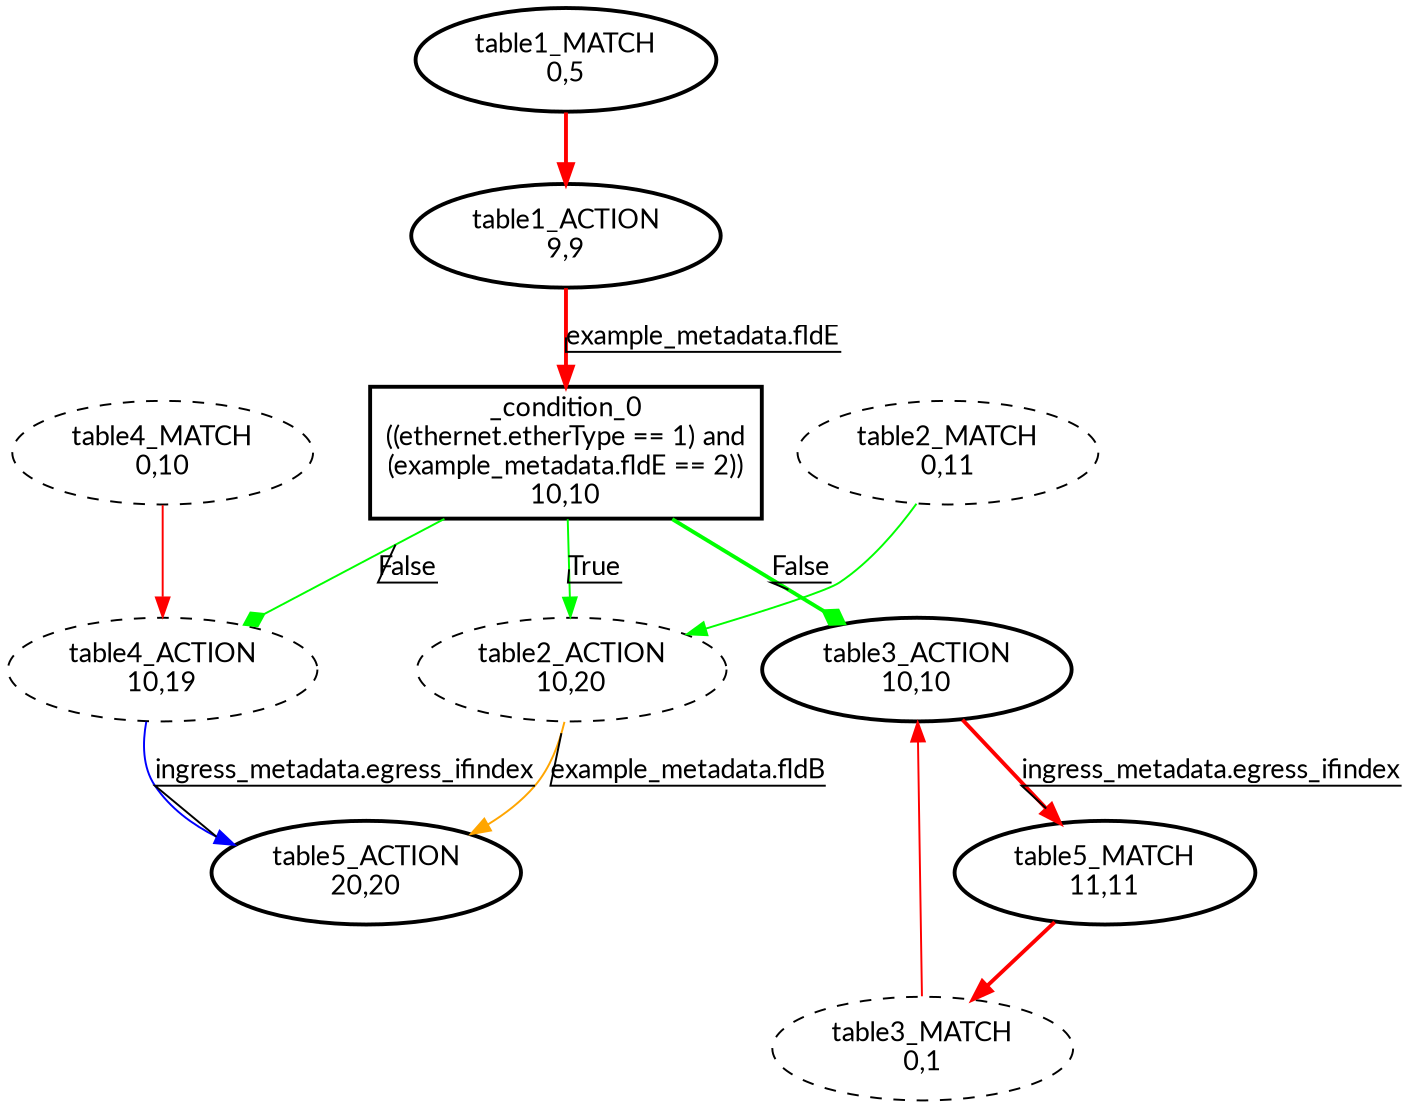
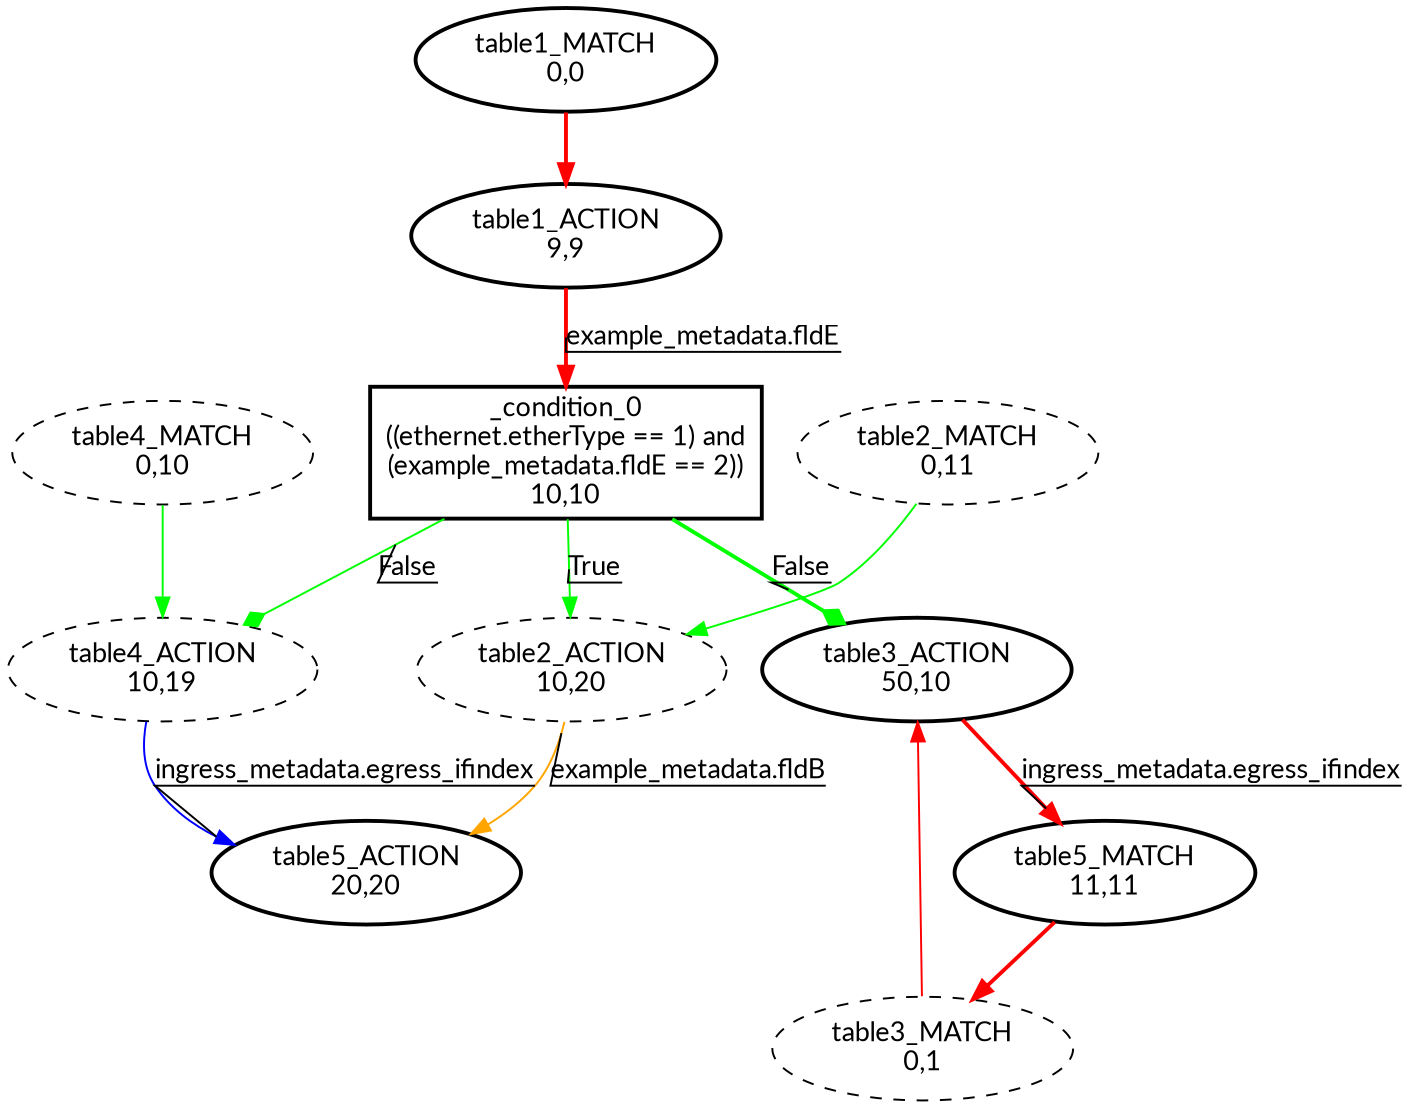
(566, 60) -> (566, 60)
(163, 551) -> (163, 551)
(917, 670) -> (917, 670)
